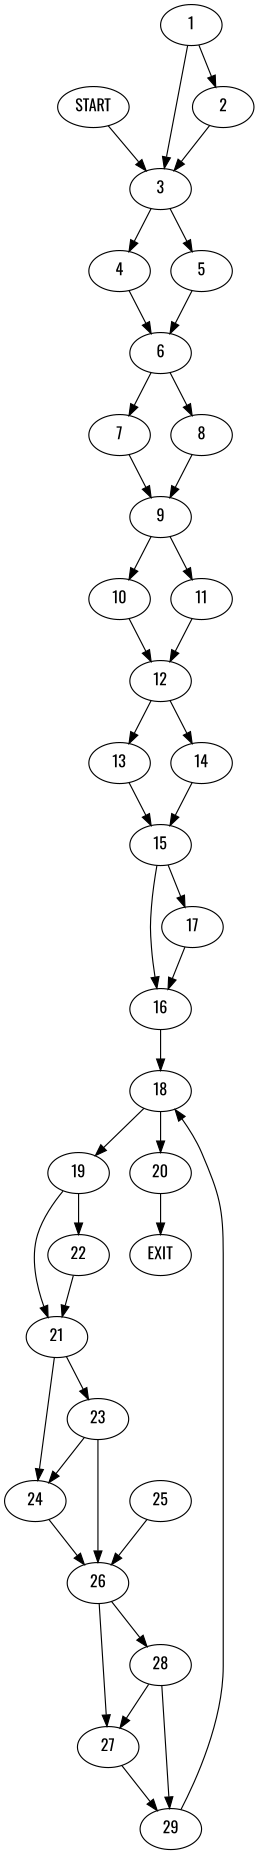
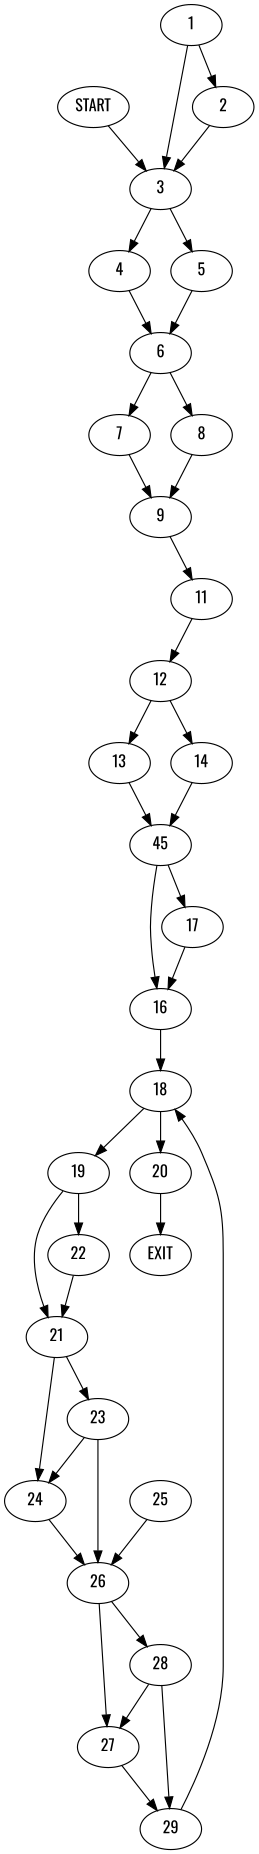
(120, 599) -> none
(161, 845) -> (161, 845)
